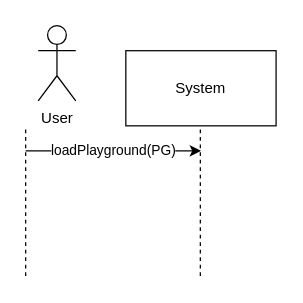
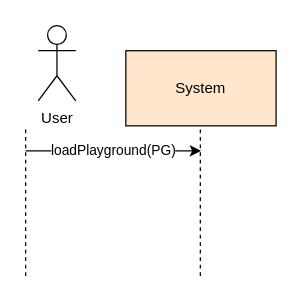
(201, 88) -> (201, 88)
